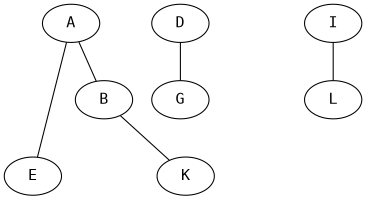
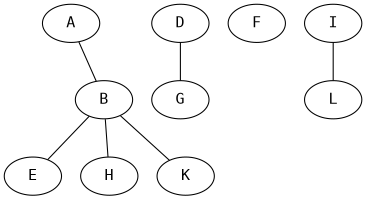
none -> (257, 23)
(52, 100) -> (68, 138)
none -> (109, 176)
